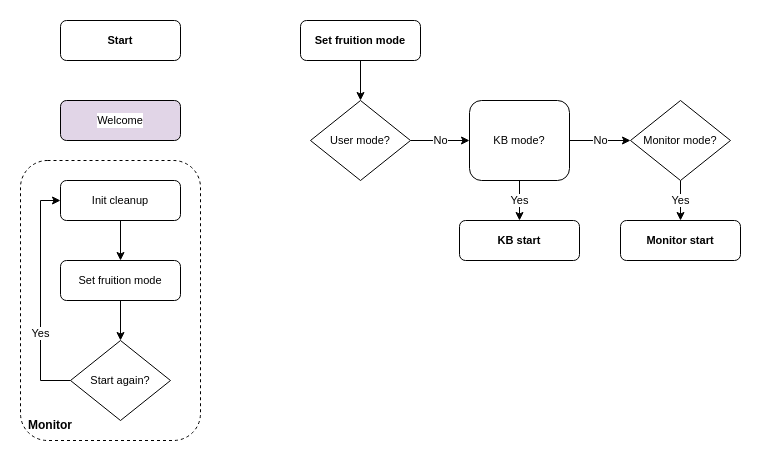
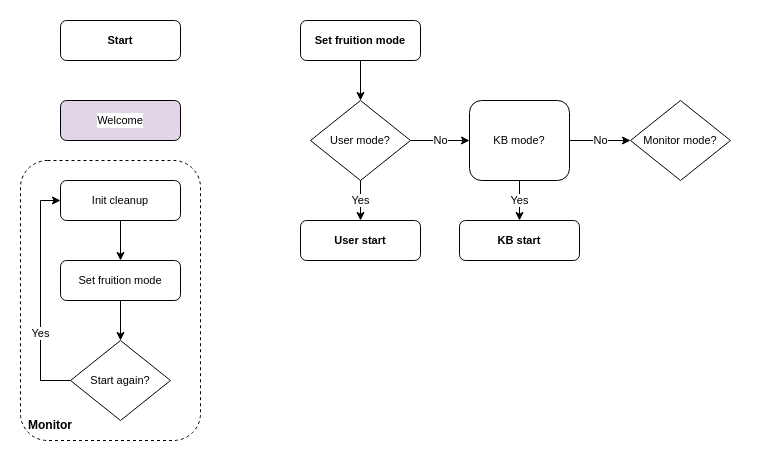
none -> (361, 197)
(681, 197) -> none
none -> (361, 241)
(681, 241) -> none
